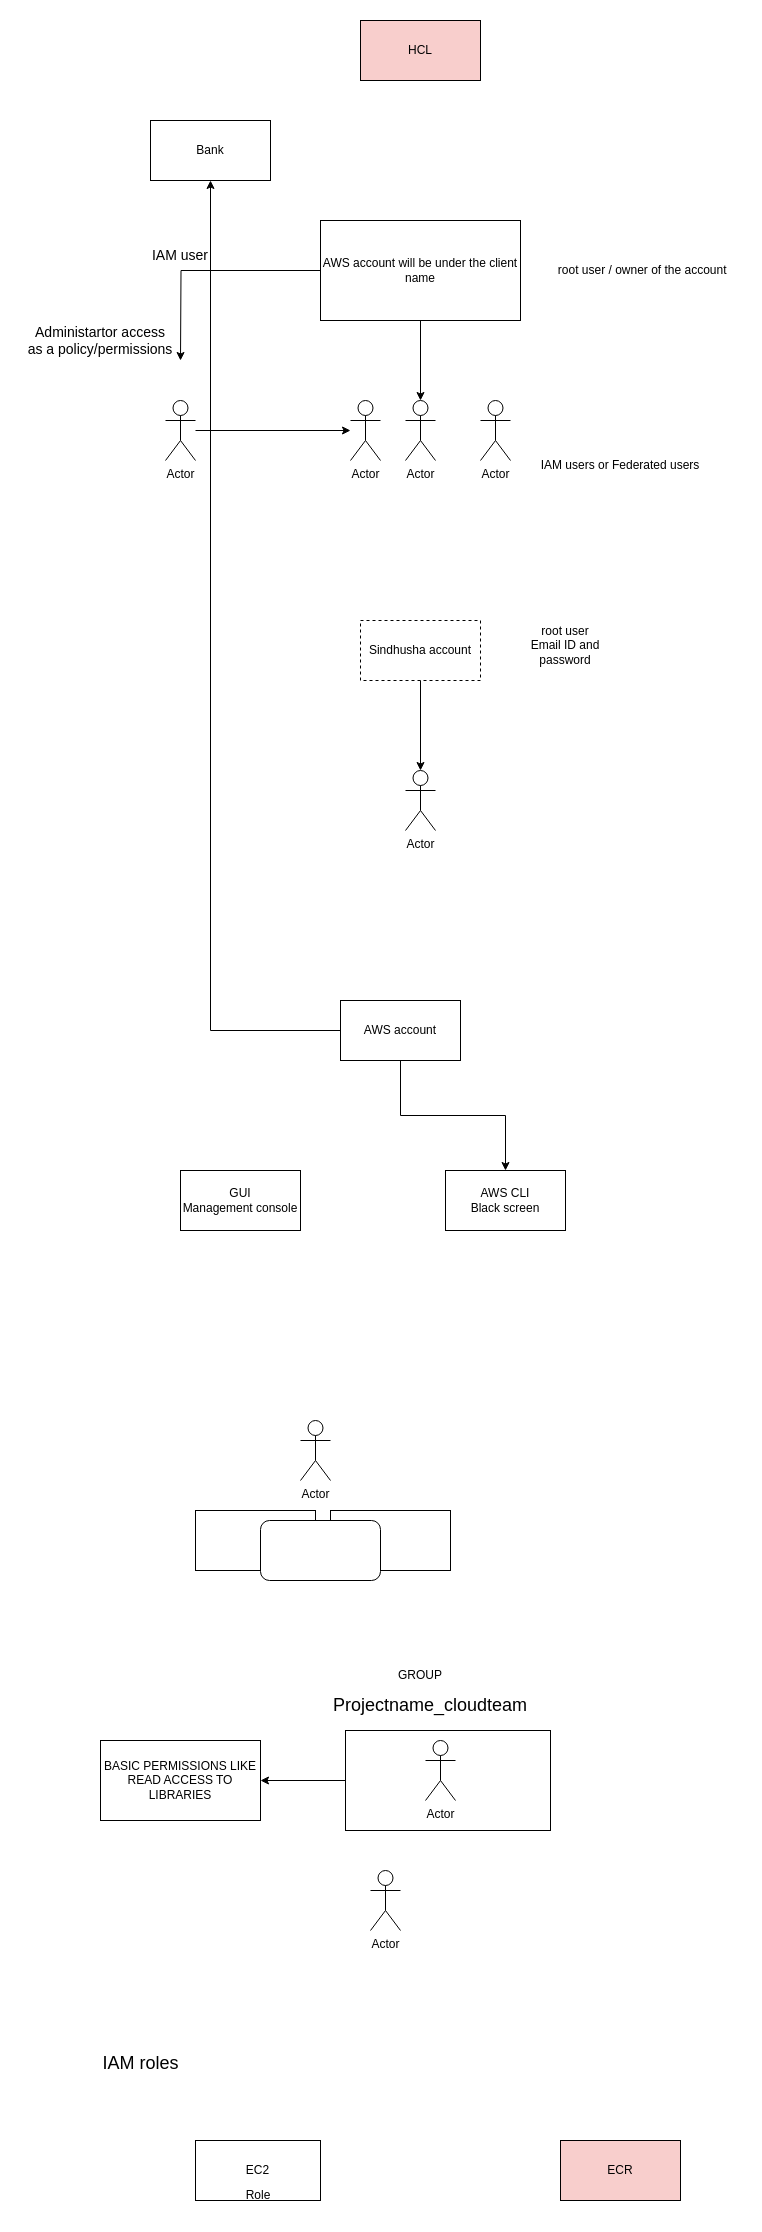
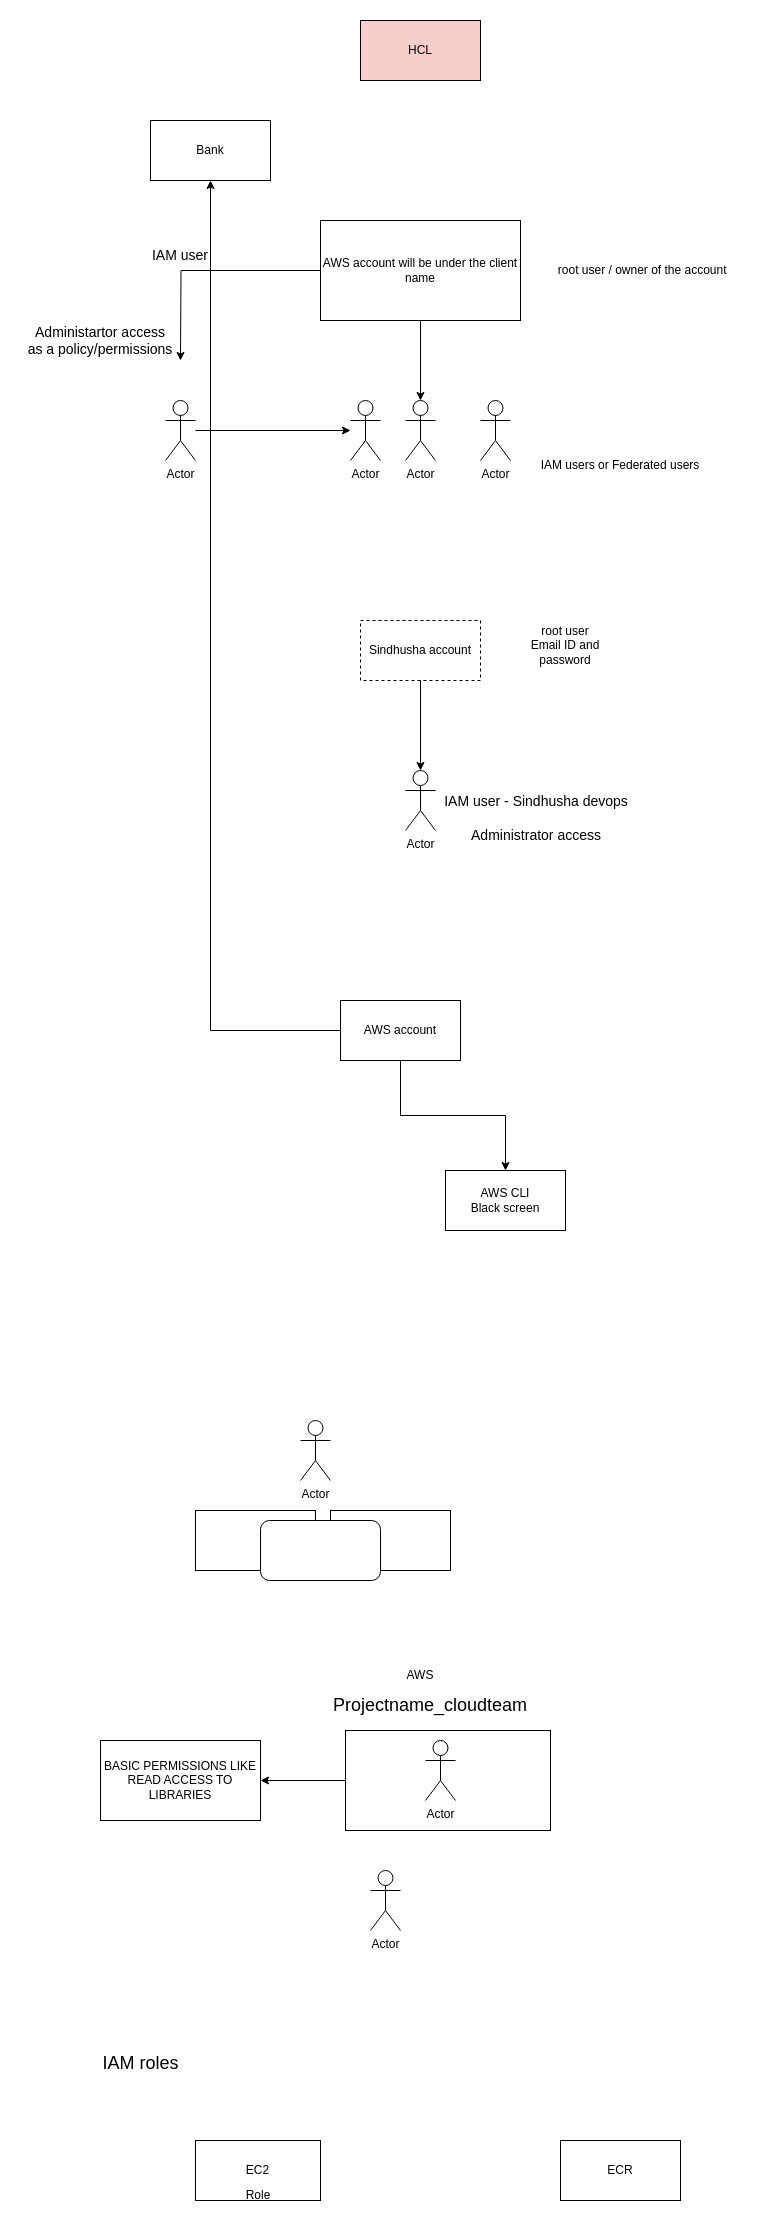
none -> (537, 818)
(241, 1201) -> none
(421, 1676) -> (421, 1676)
(621, 2171) -> (621, 2171)
